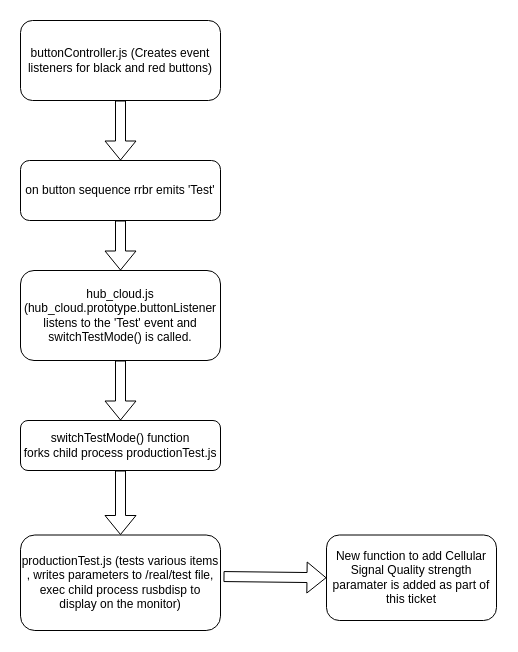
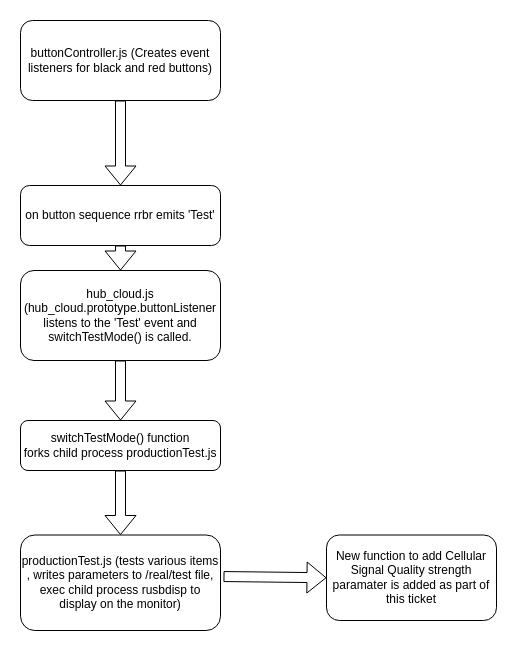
(121, 191) -> (121, 216)
